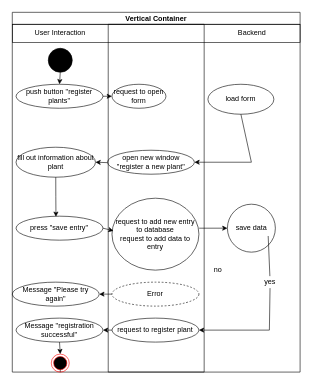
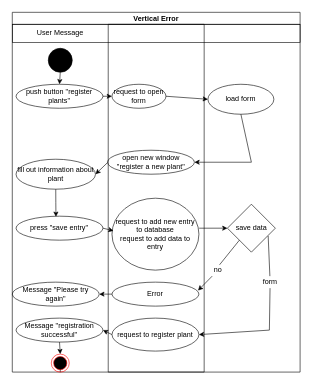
(156, 19) -> (156, 19)
(60, 33) -> (60, 33)
(252, 33) -> none
none -> (185, 98)
(56, 162) -> (56, 174)
(252, 228) -> (252, 228)
none -> (229, 253)
(270, 282) -> (270, 282)
none -> (202, 287)
(156, 294) -> (156, 294)
(156, 330) -> (156, 335)
